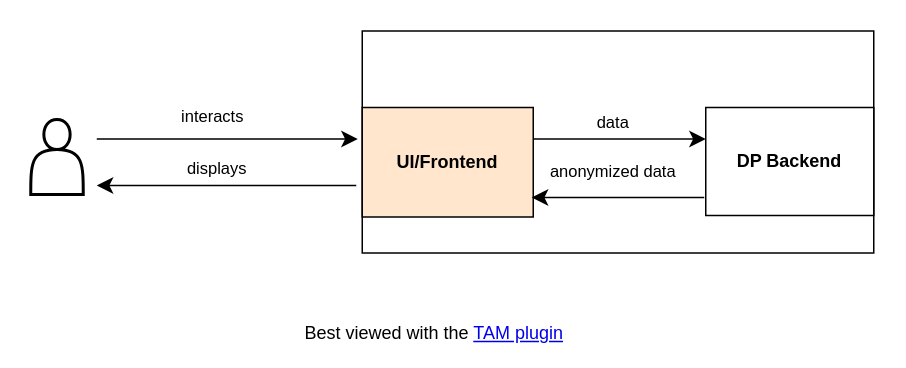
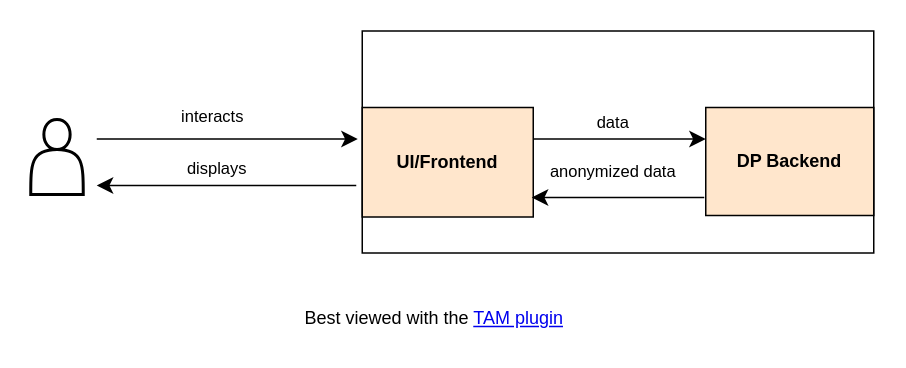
(790, 161) -> (790, 161)
(452, 332) -> (452, 317)
